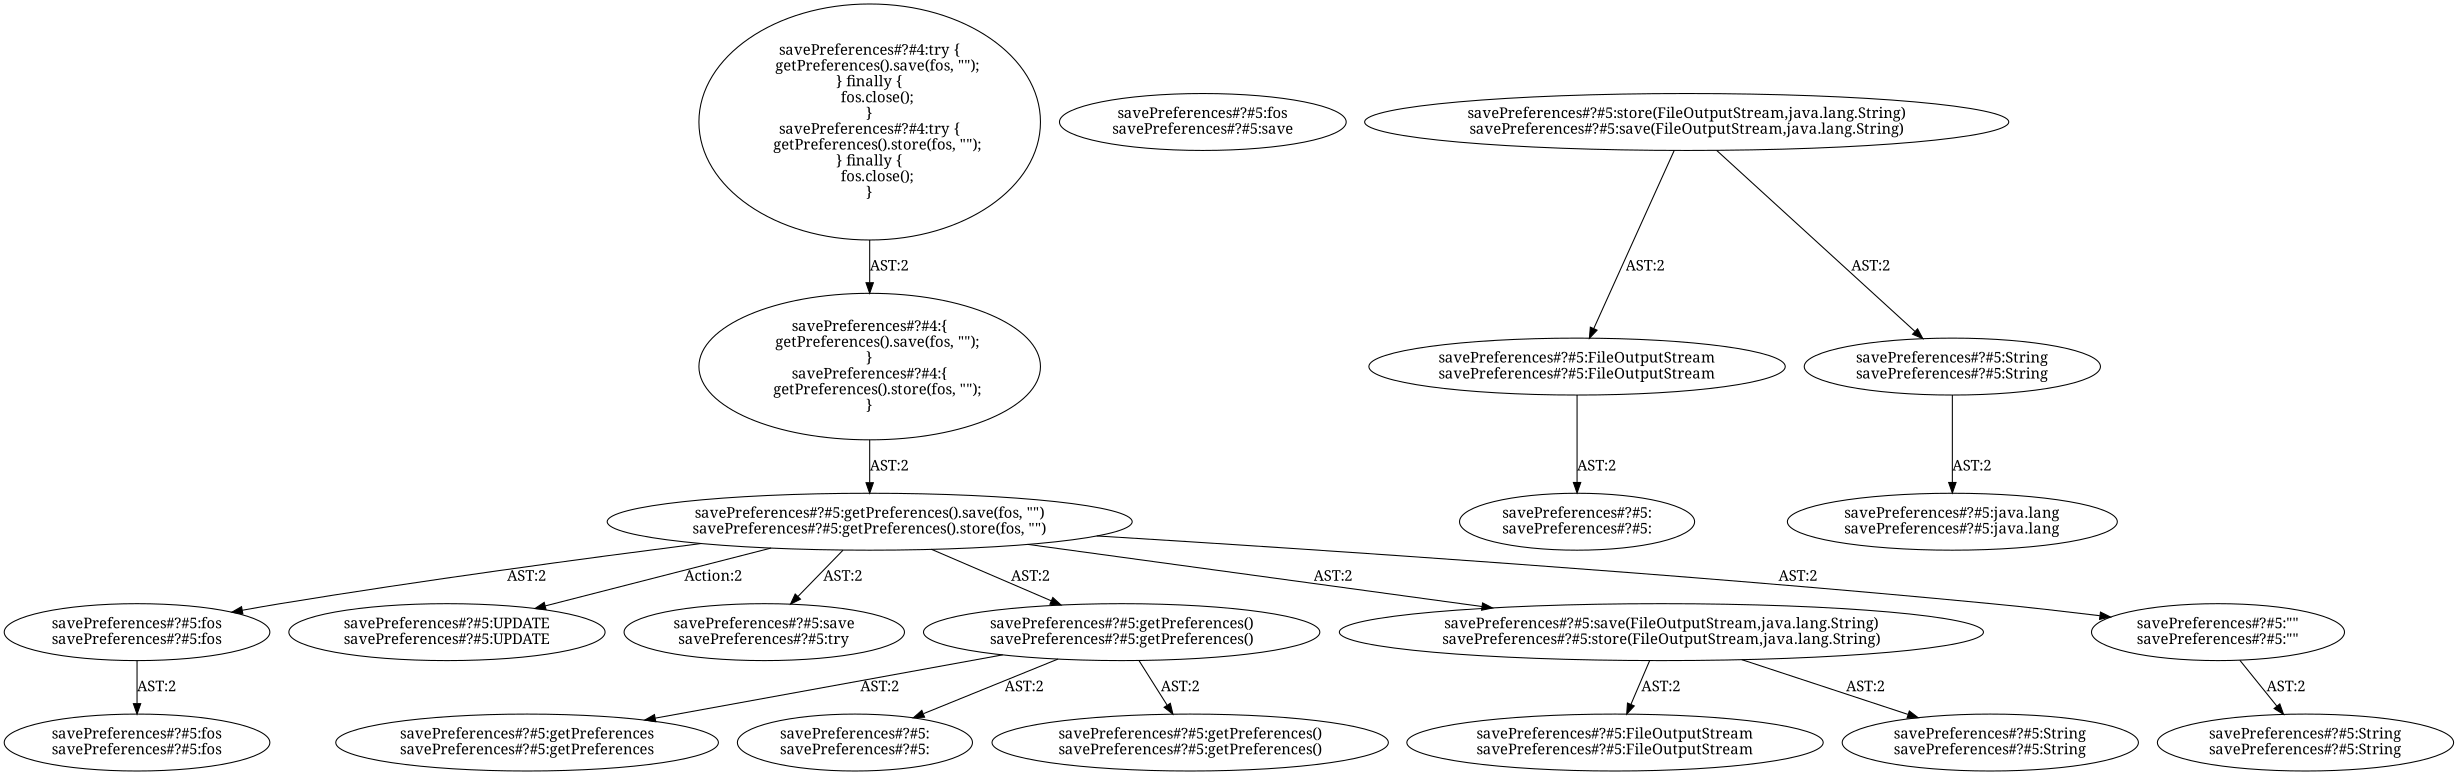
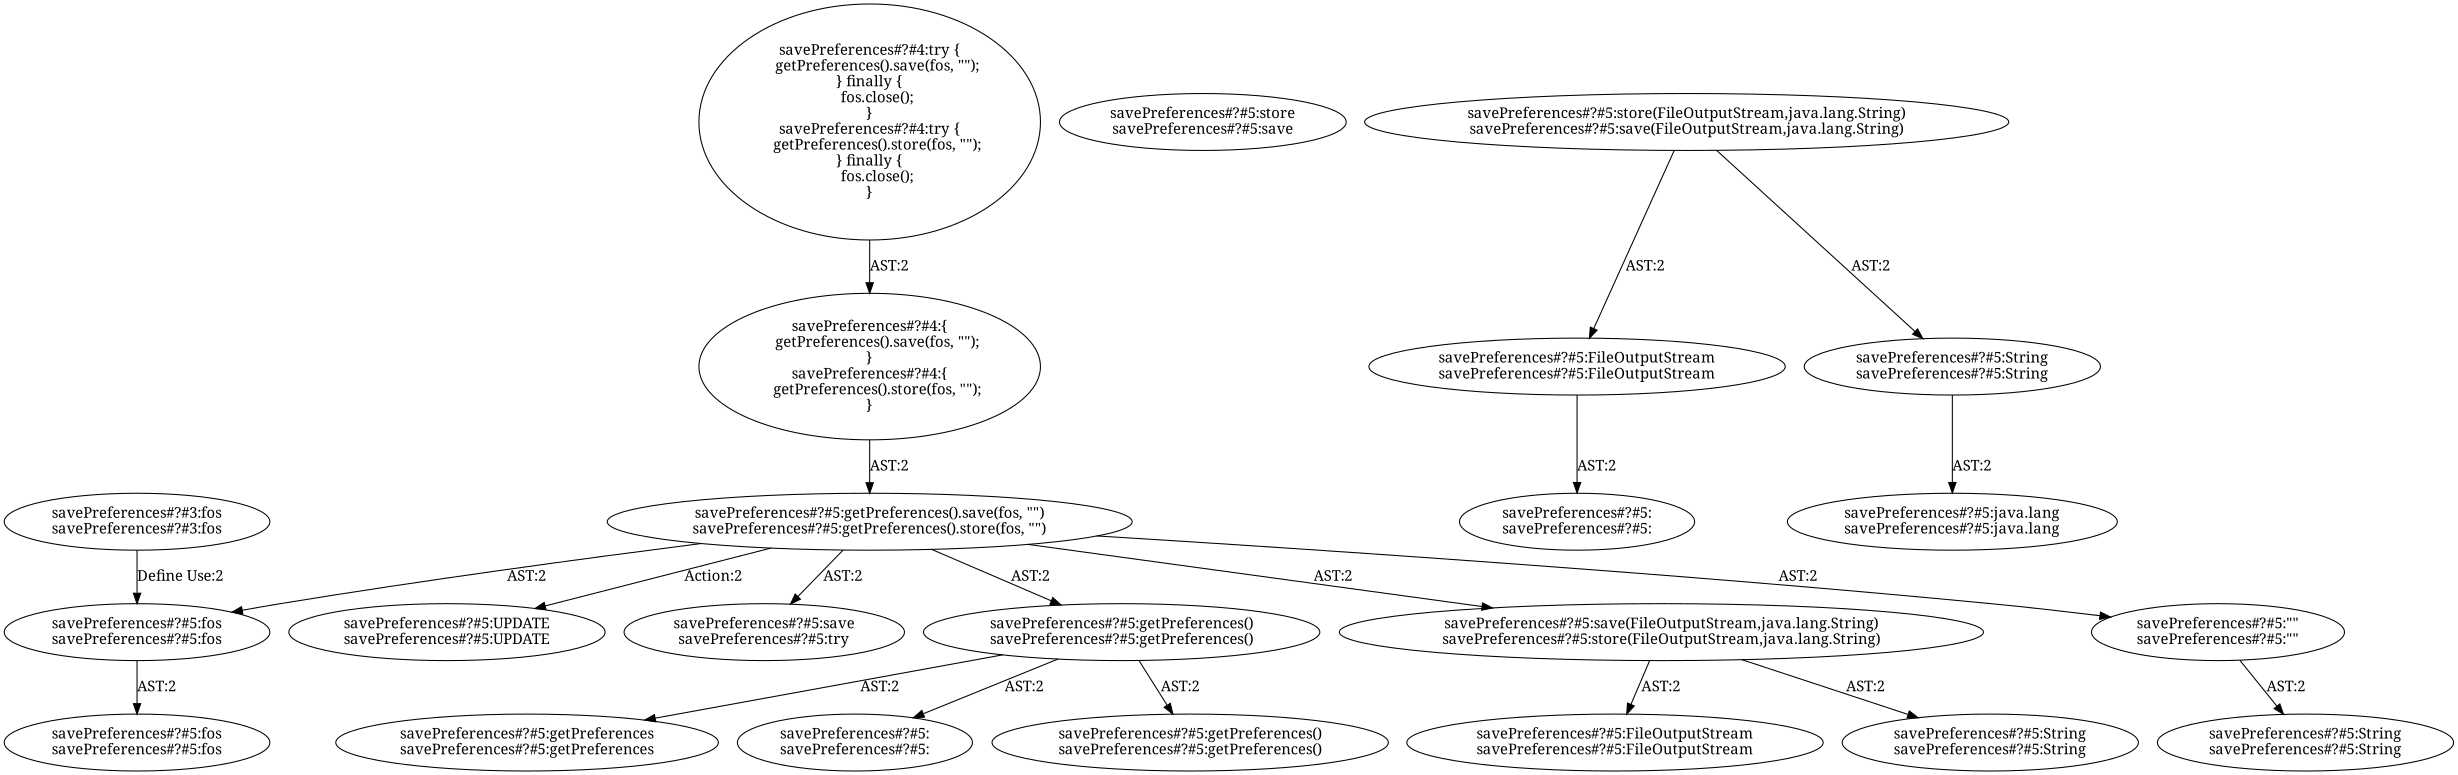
(1203, 122) -> (1203, 122)
none -> (137, 522)
